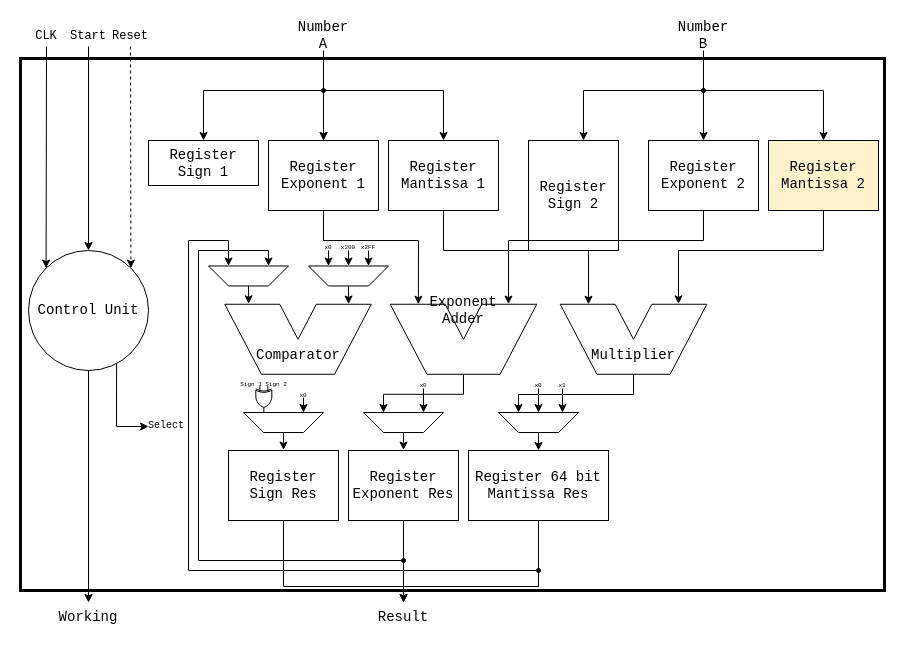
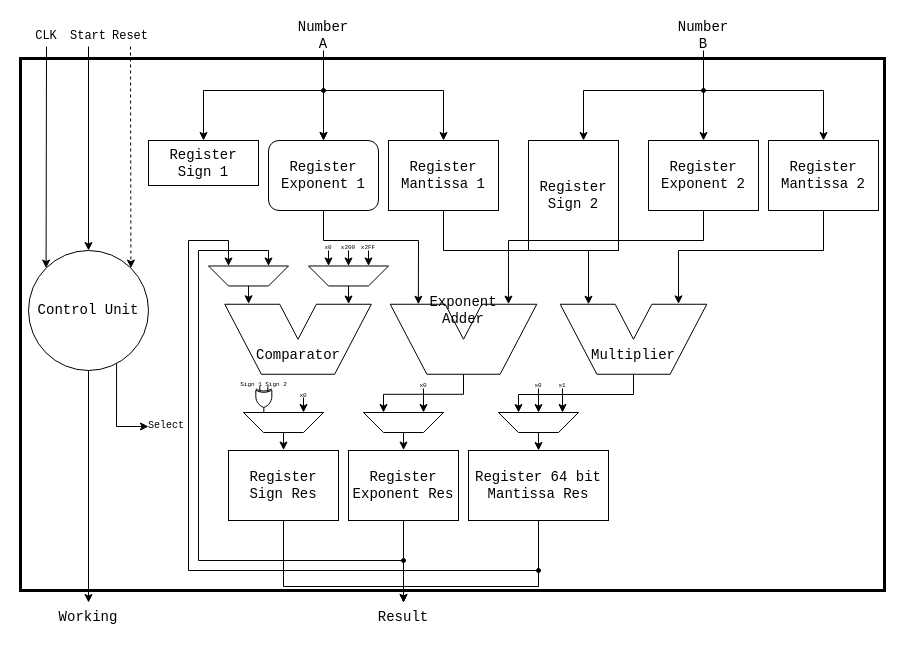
(324, 176) -> (324, 176)
(824, 176) -> (824, 176)
